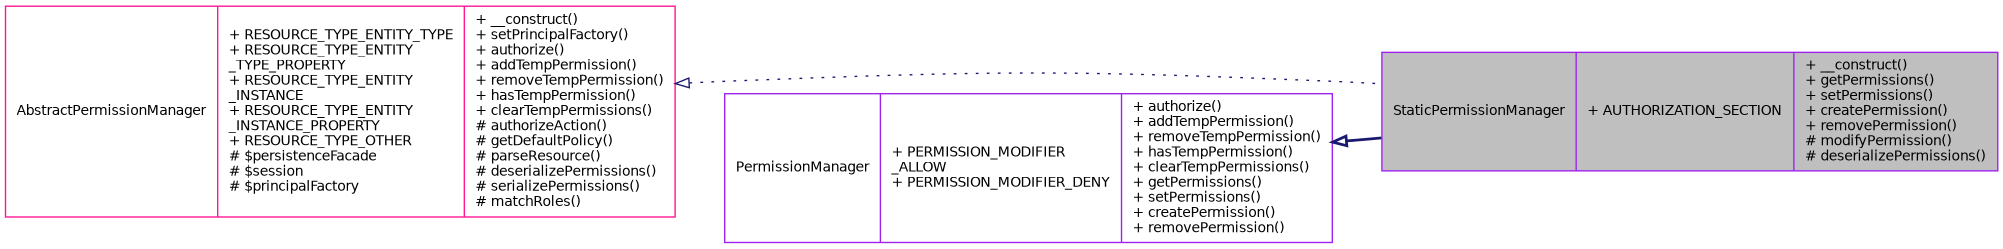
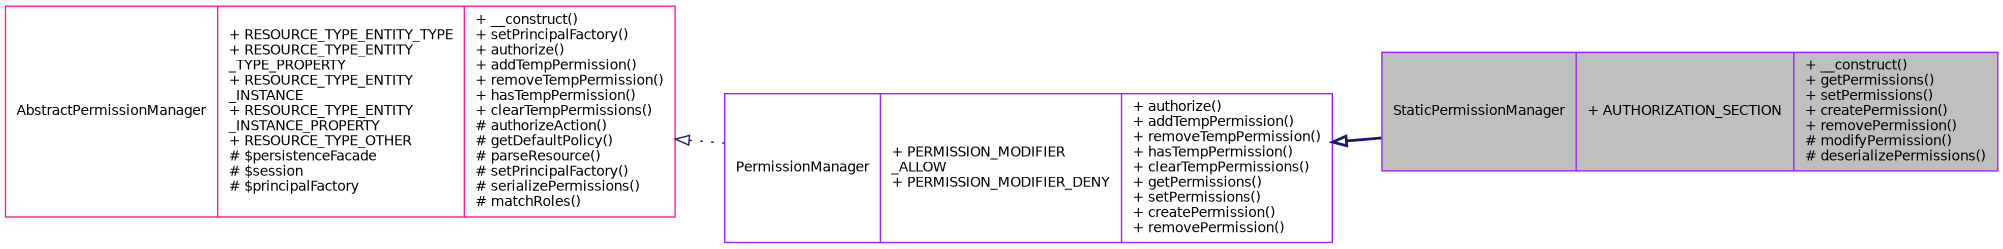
(1036, 73) -> (707, 142)
(566, 172) -> (552, 172)
